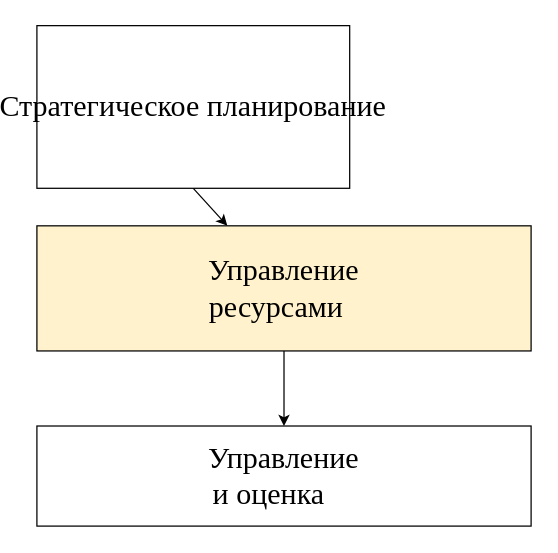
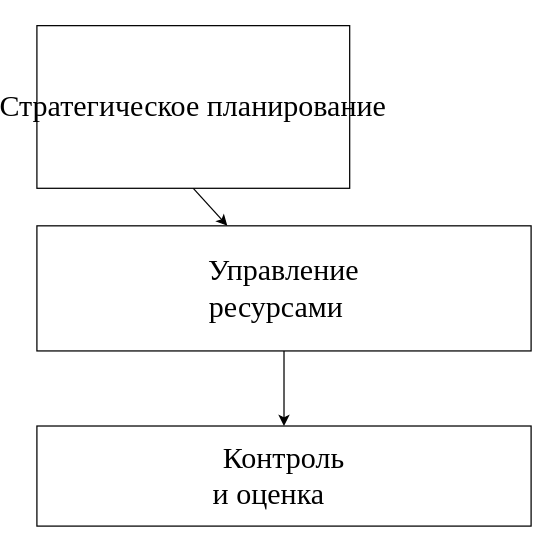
(284, 288) -> (284, 288)
(284, 476) -> (284, 476)
